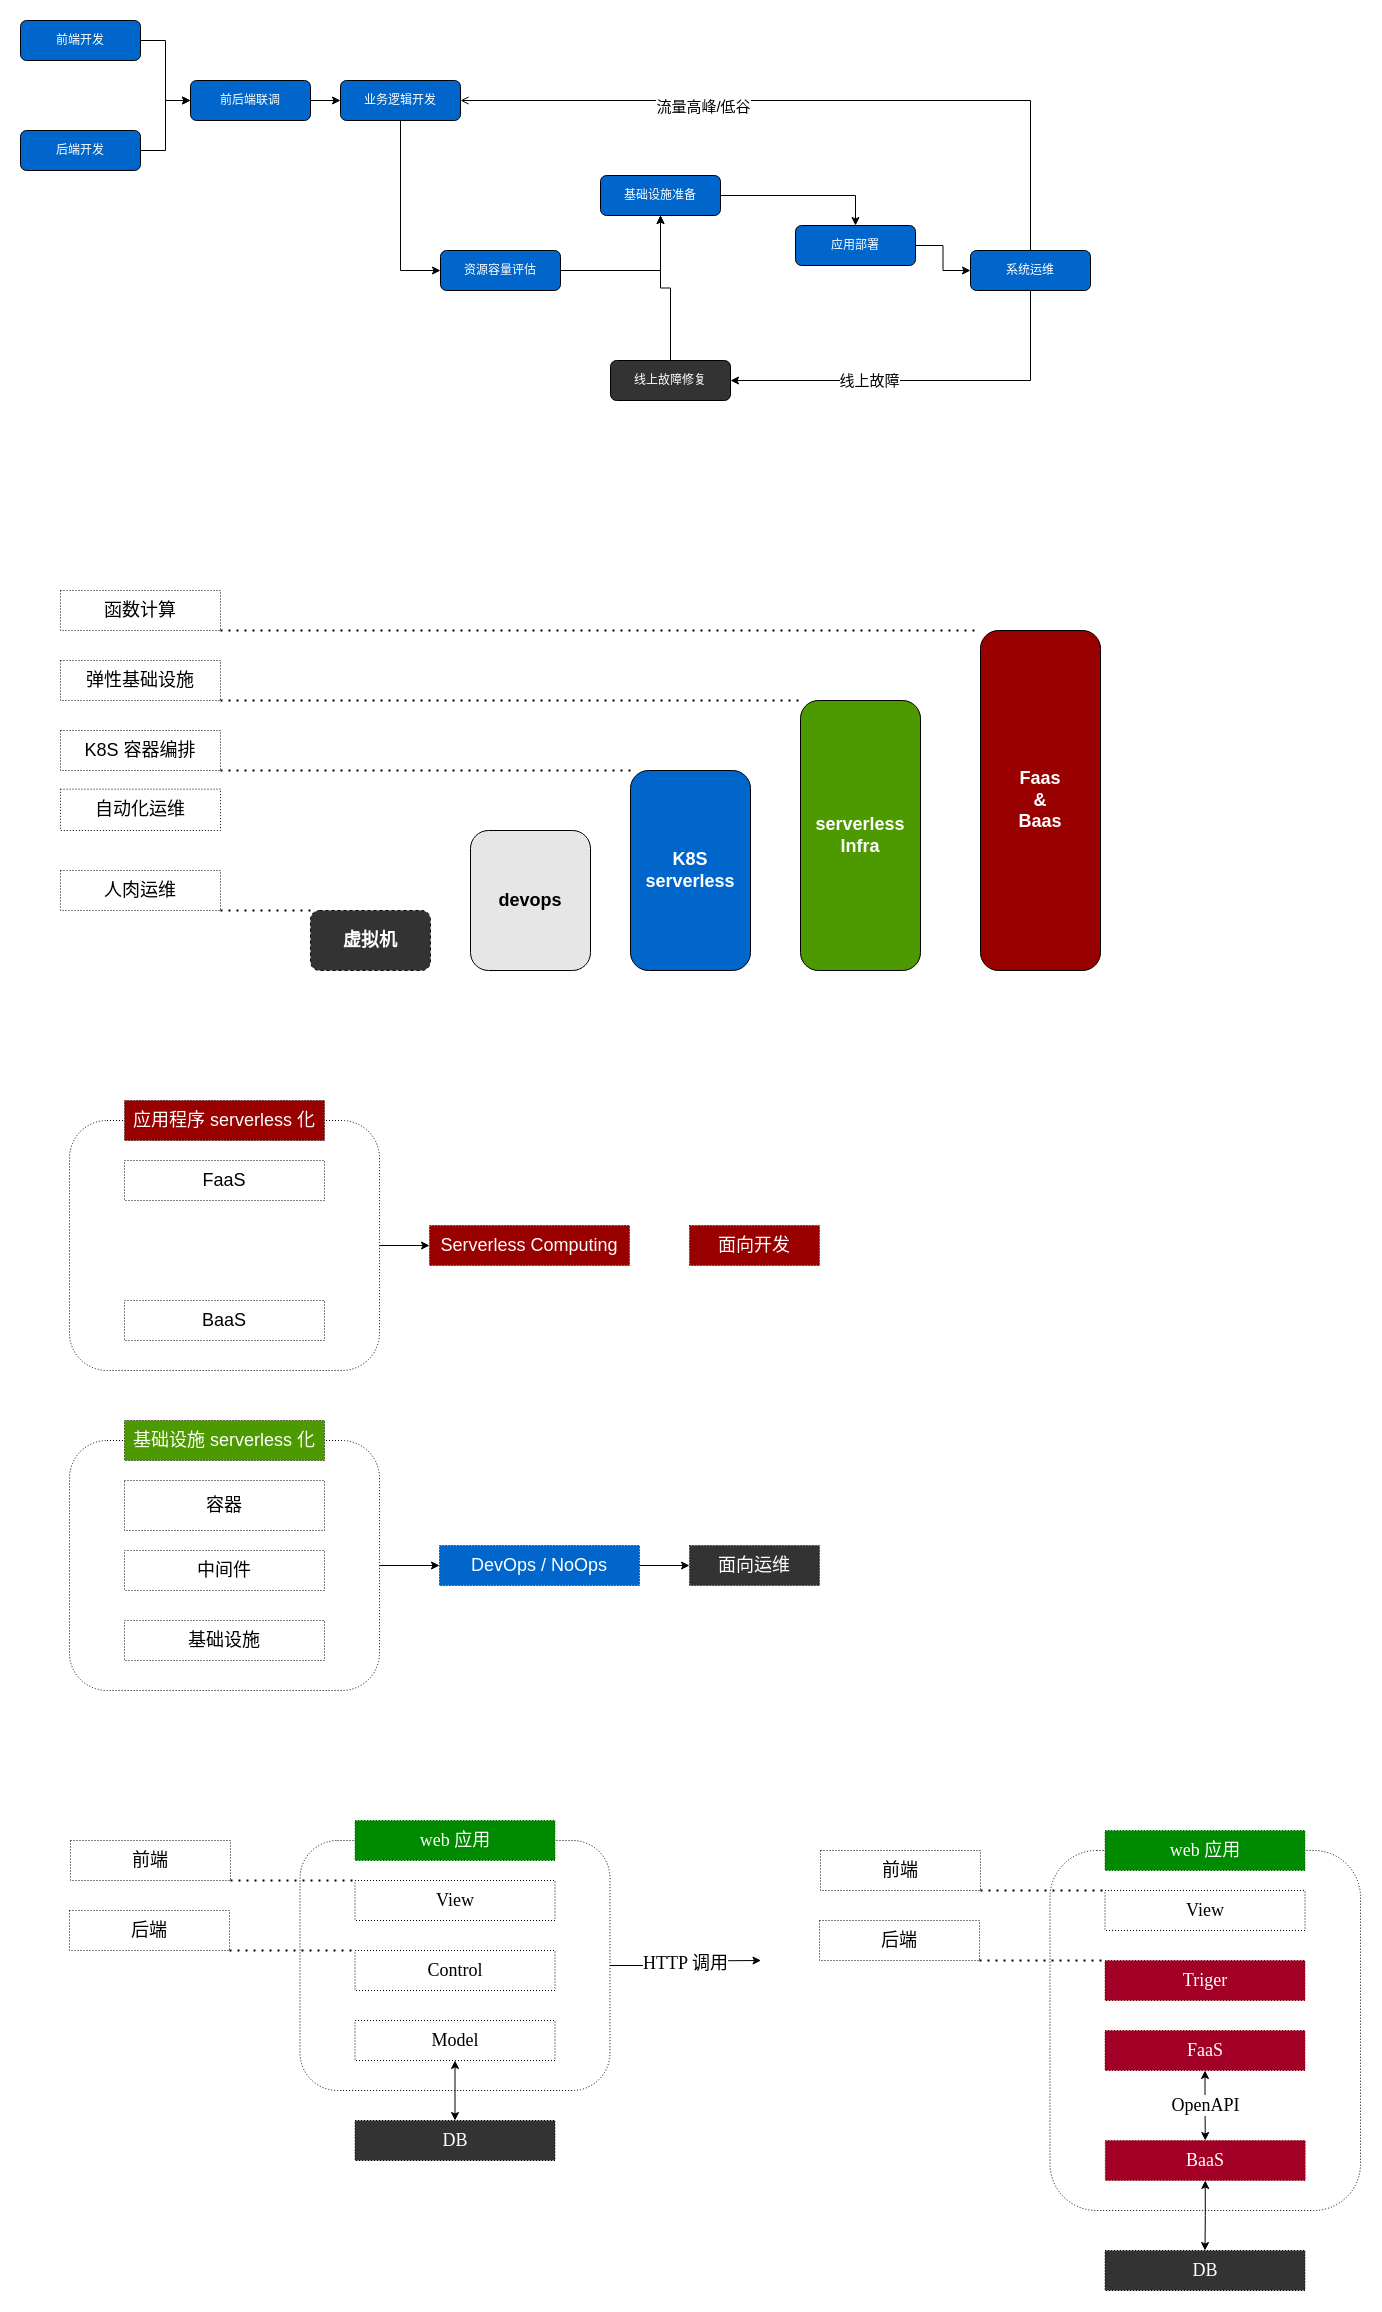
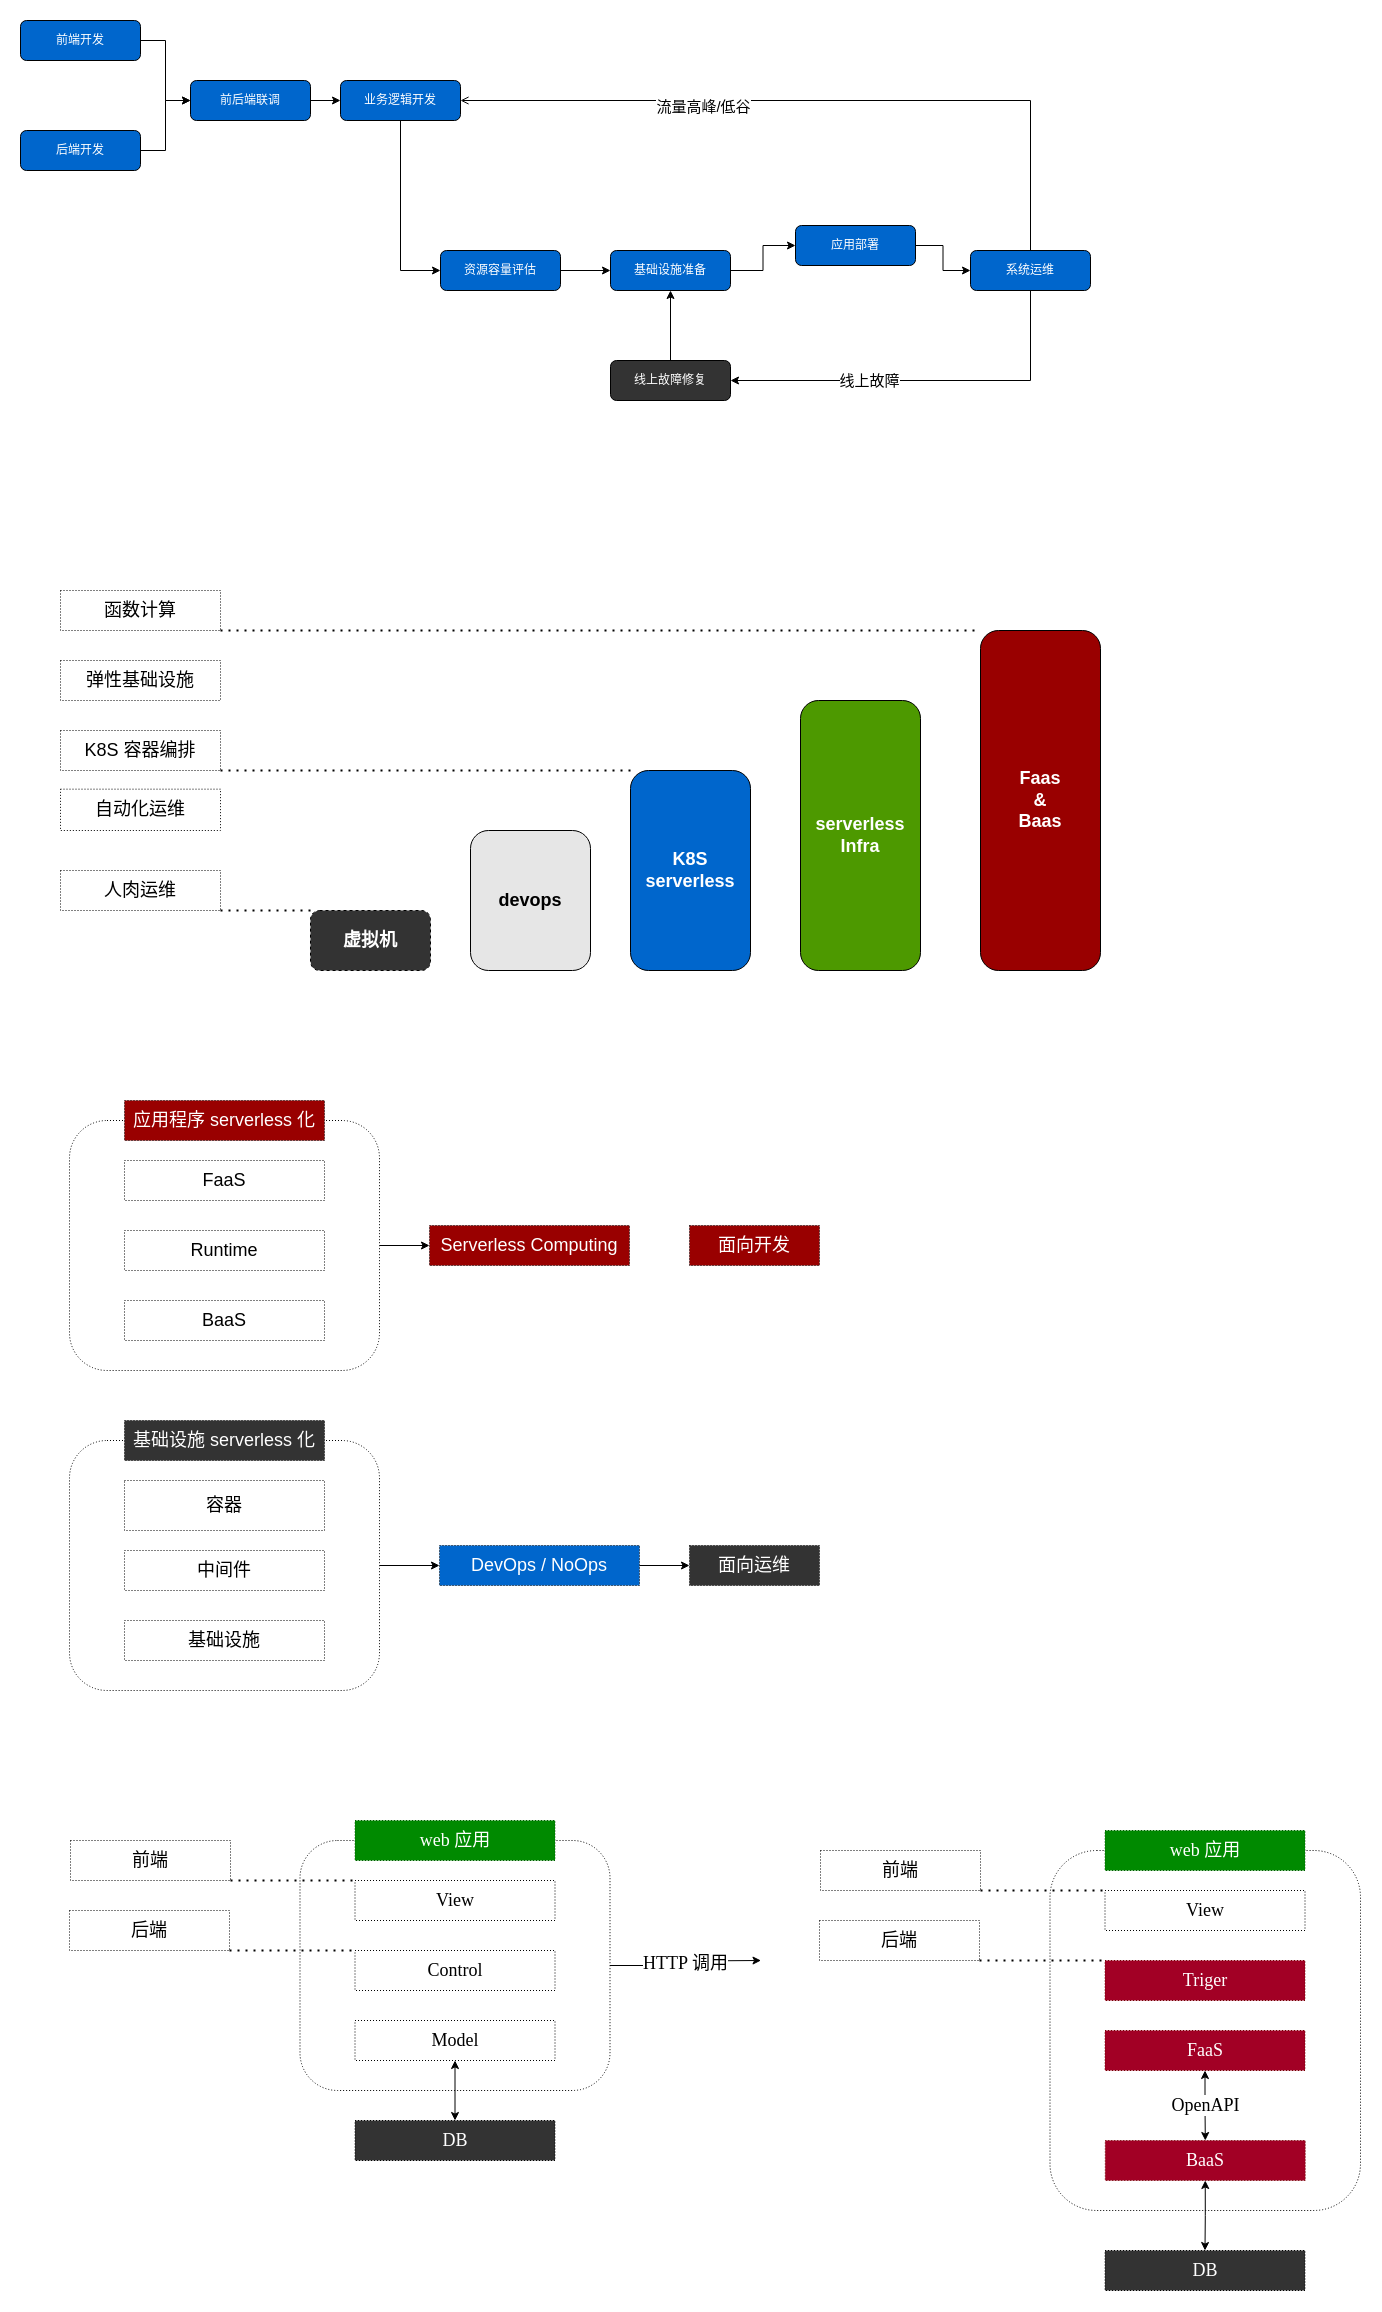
(661, 196) -> (671, 271)
(511, 701) -> none
none -> (225, 1251)
(225, 1441) -> (225, 1441)
